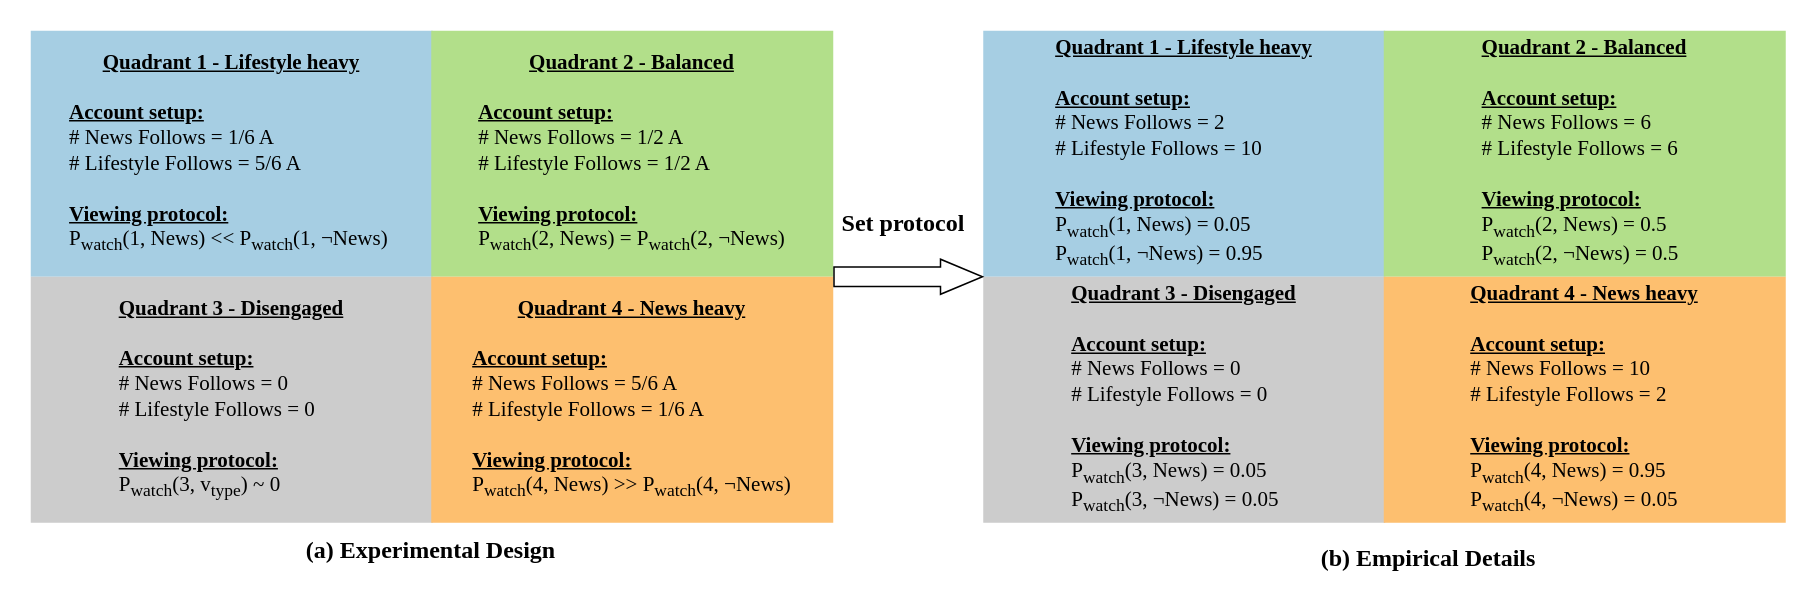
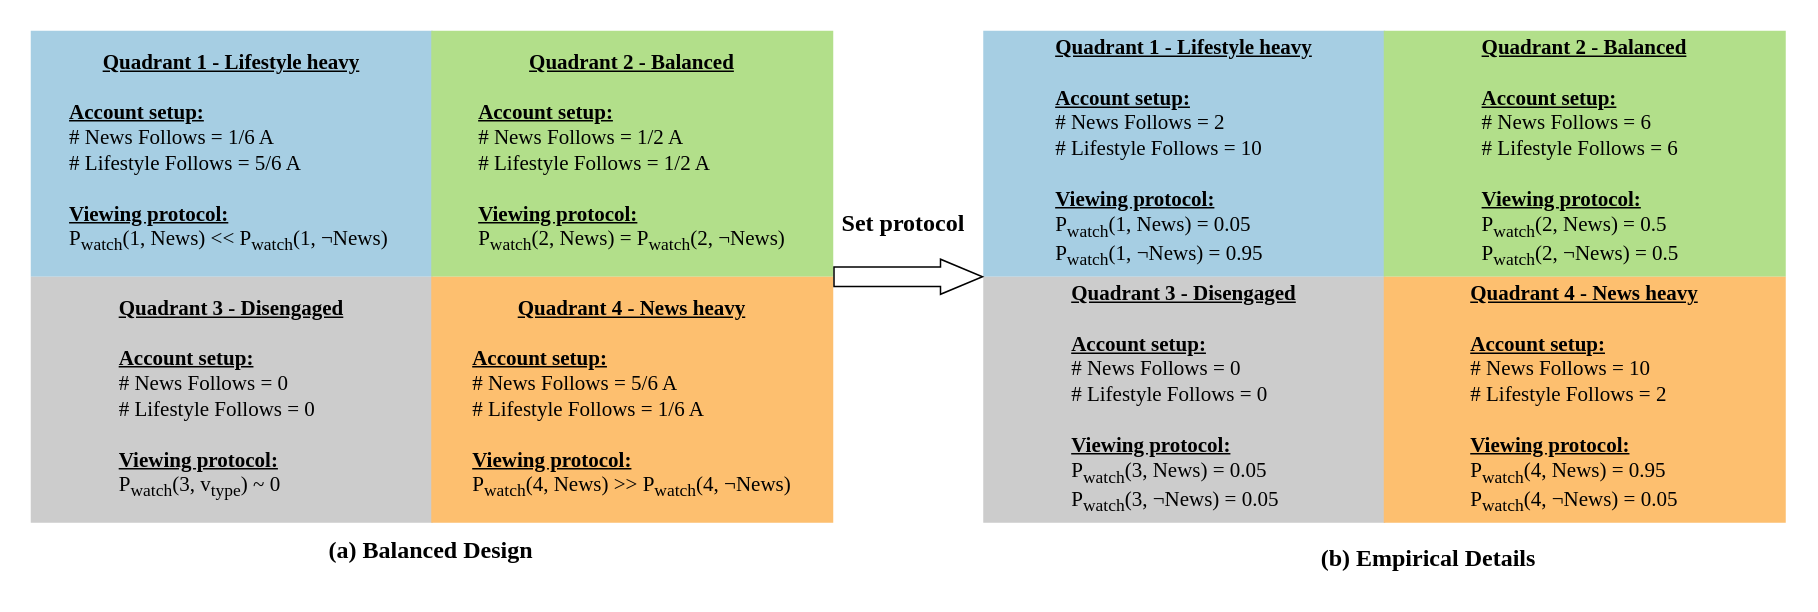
(431, 550) -> (431, 550)
